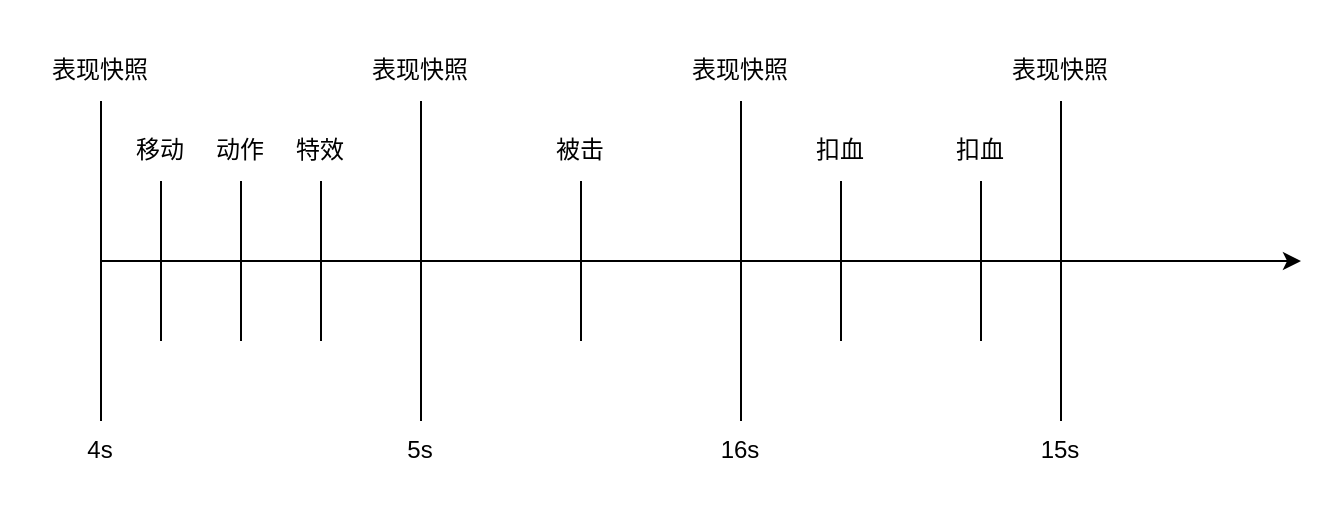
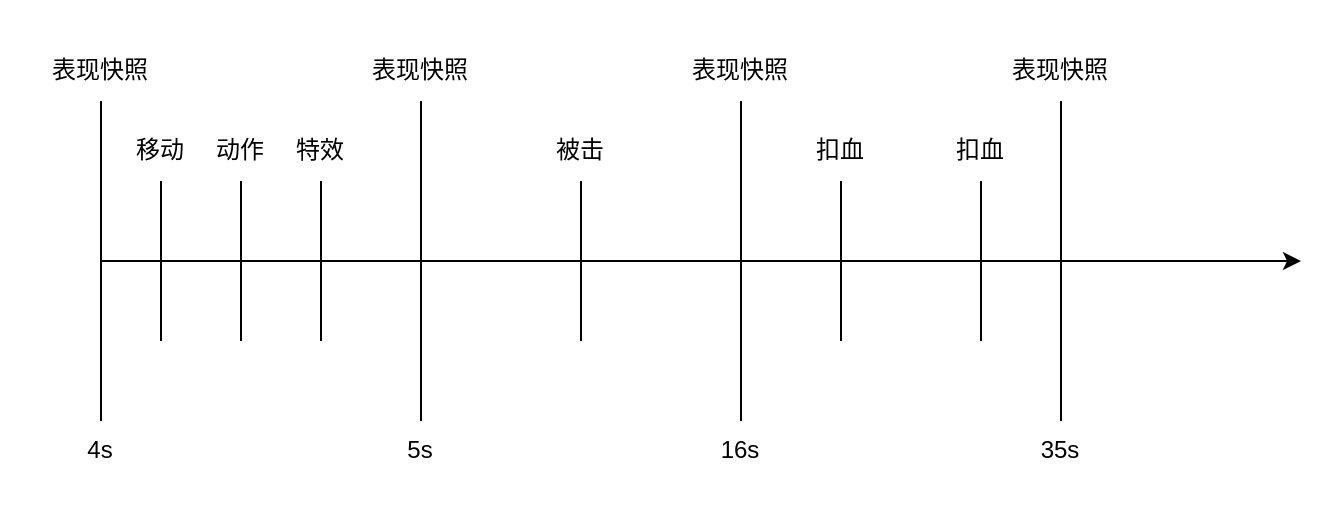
(1061, 451) -> (1061, 451)
